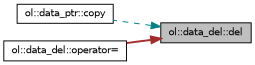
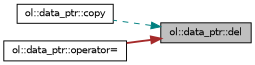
(206, 33) -> (206, 33)
(65, 51) -> (65, 51)
